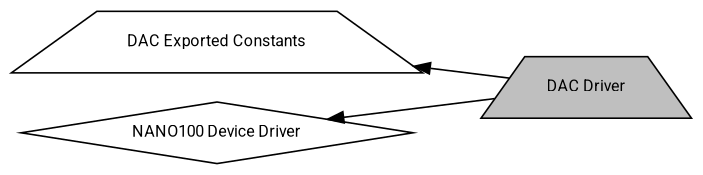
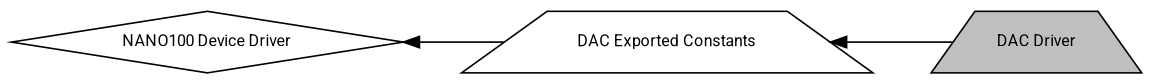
(419, 108) -> (462, 42)
